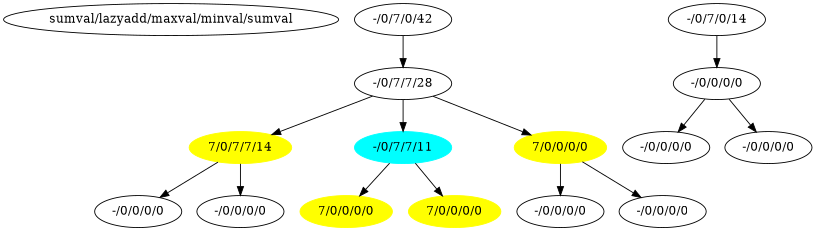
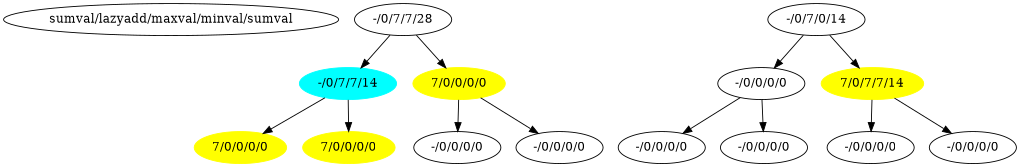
(403, 20) -> none
(326, 114) -> (841, 48)
(403, 148) -> (348, 84)
